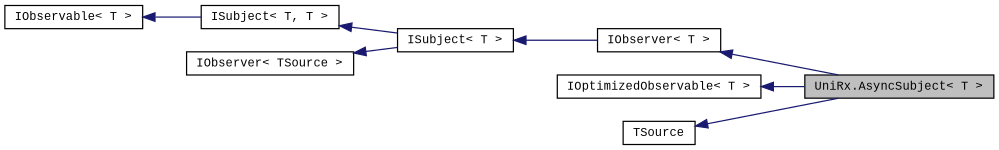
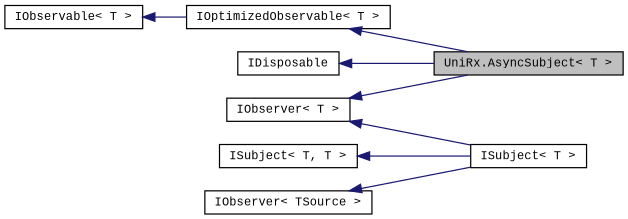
(178, 17) -> (171, 17)
(562, 40) -> (416, 134)
(659, 133) -> (288, 63)
